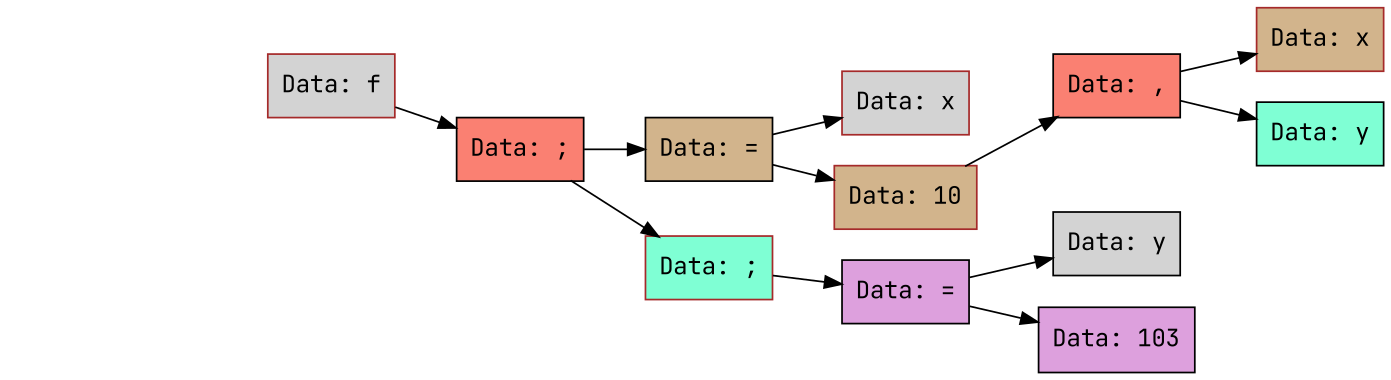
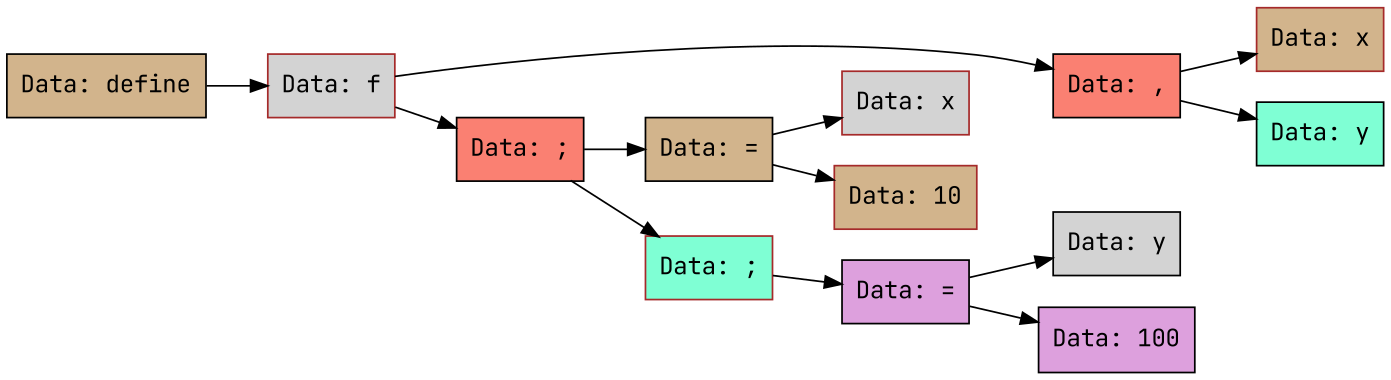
none -> (106, 86)
(1004, 146) -> (715, 48)
(1117, 340) -> (1117, 340)
